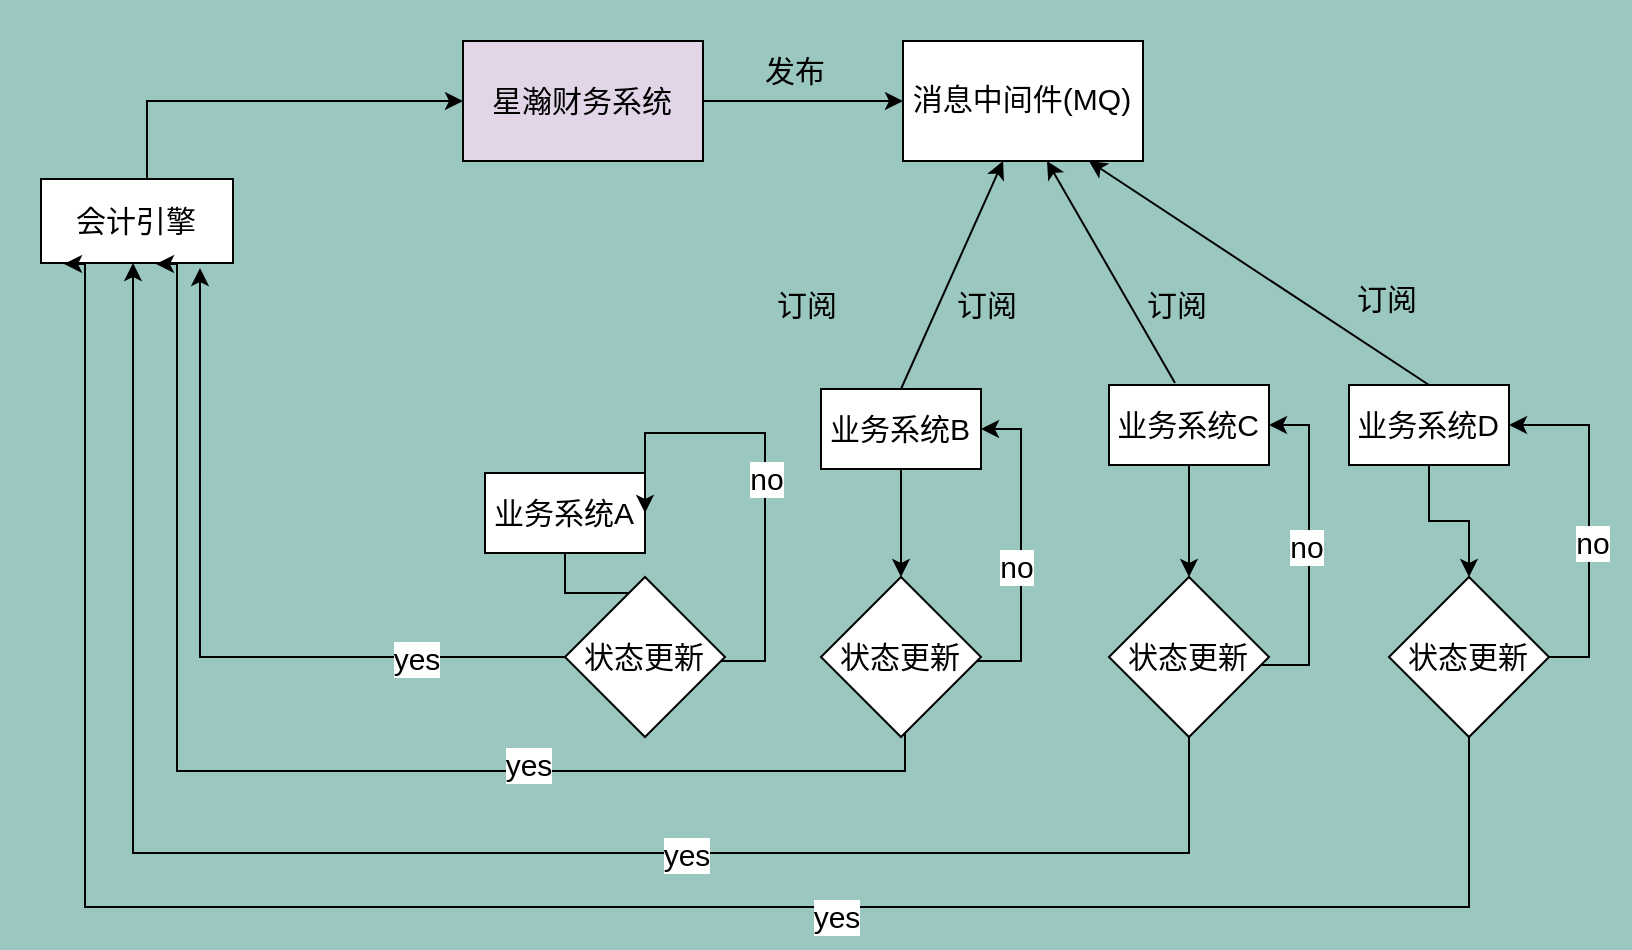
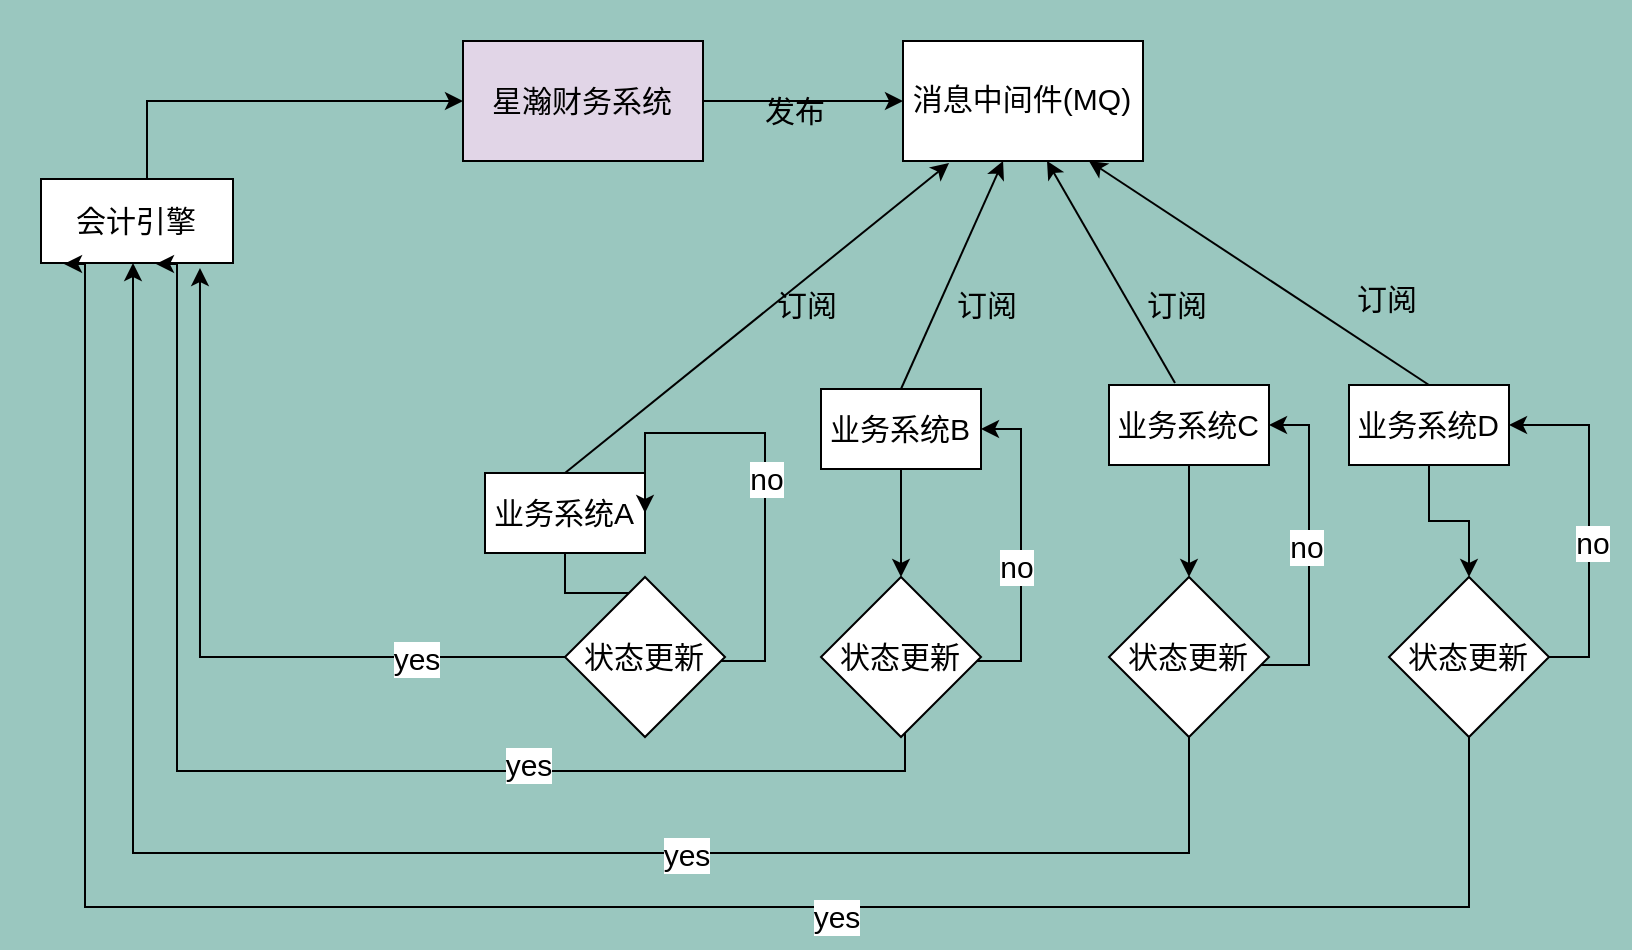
(795, 71) -> (795, 111)
none -> (752, 322)
